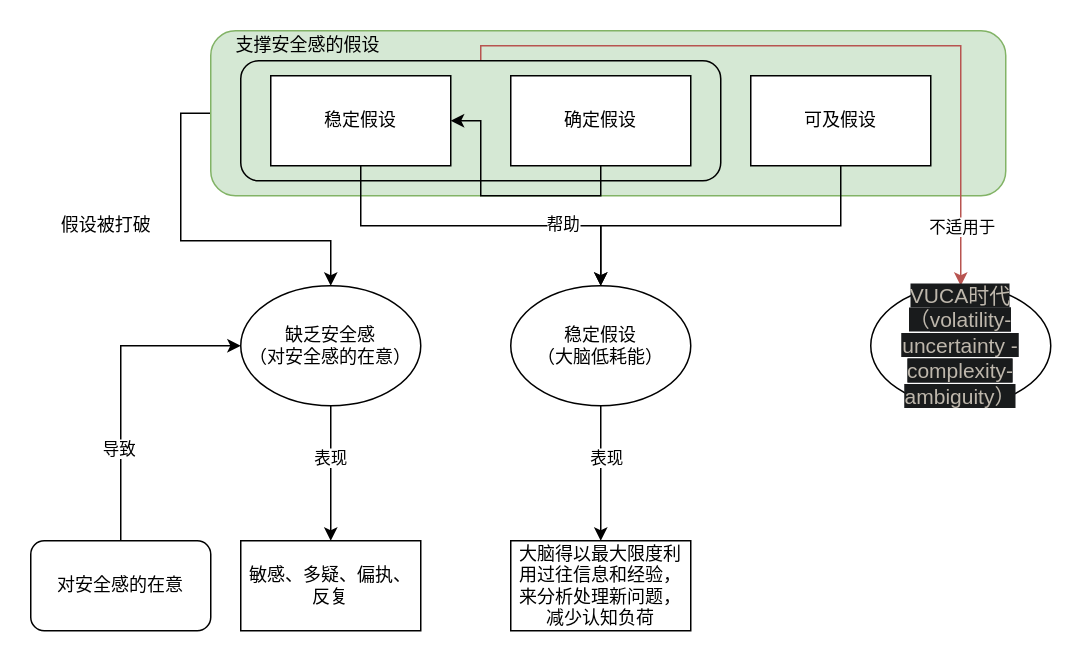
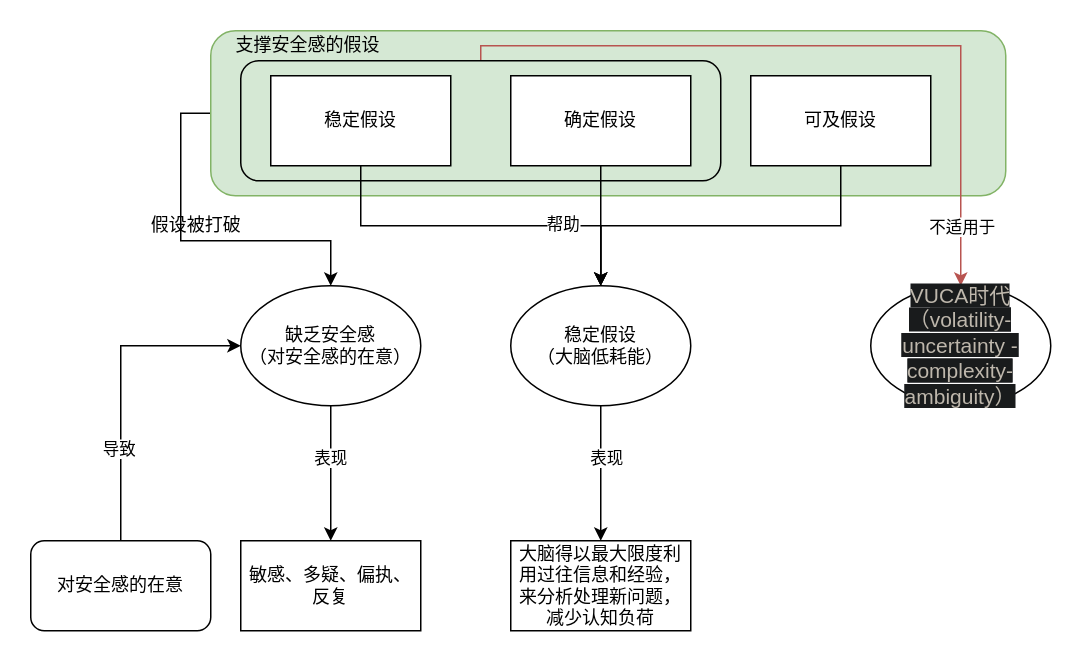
(495, 196) -> (601, 207)
(106, 226) -> (196, 226)
